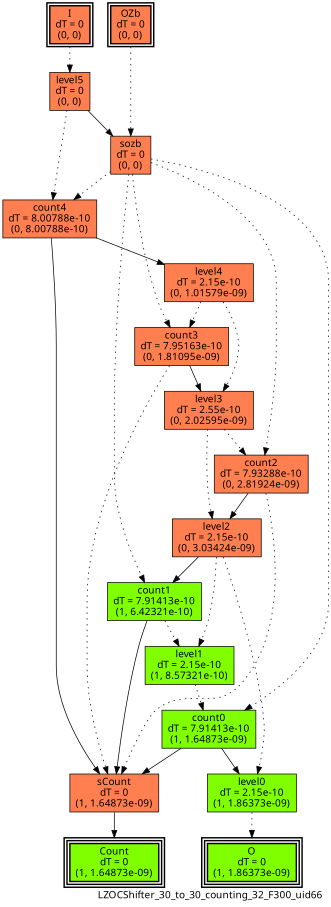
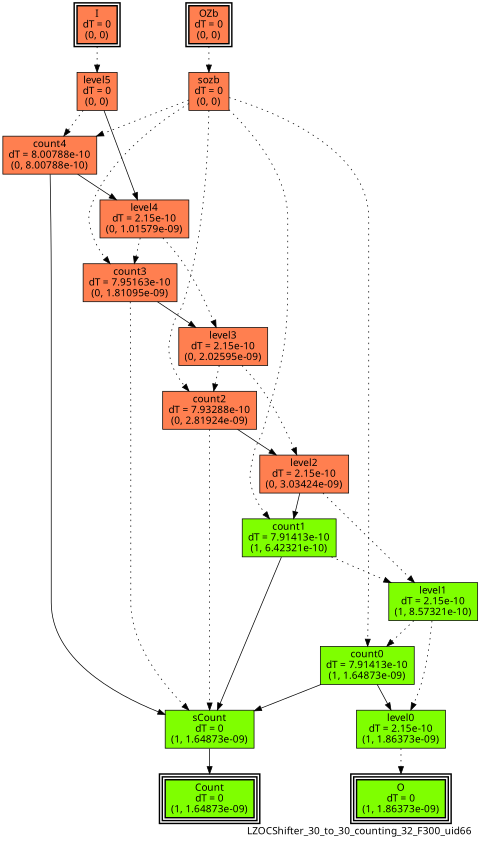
(98, 121) -> (119, 152)
(209, 410) -> (223, 347)
(252, 655) -> (426, 663)
(114, 793) -> (210, 729)
